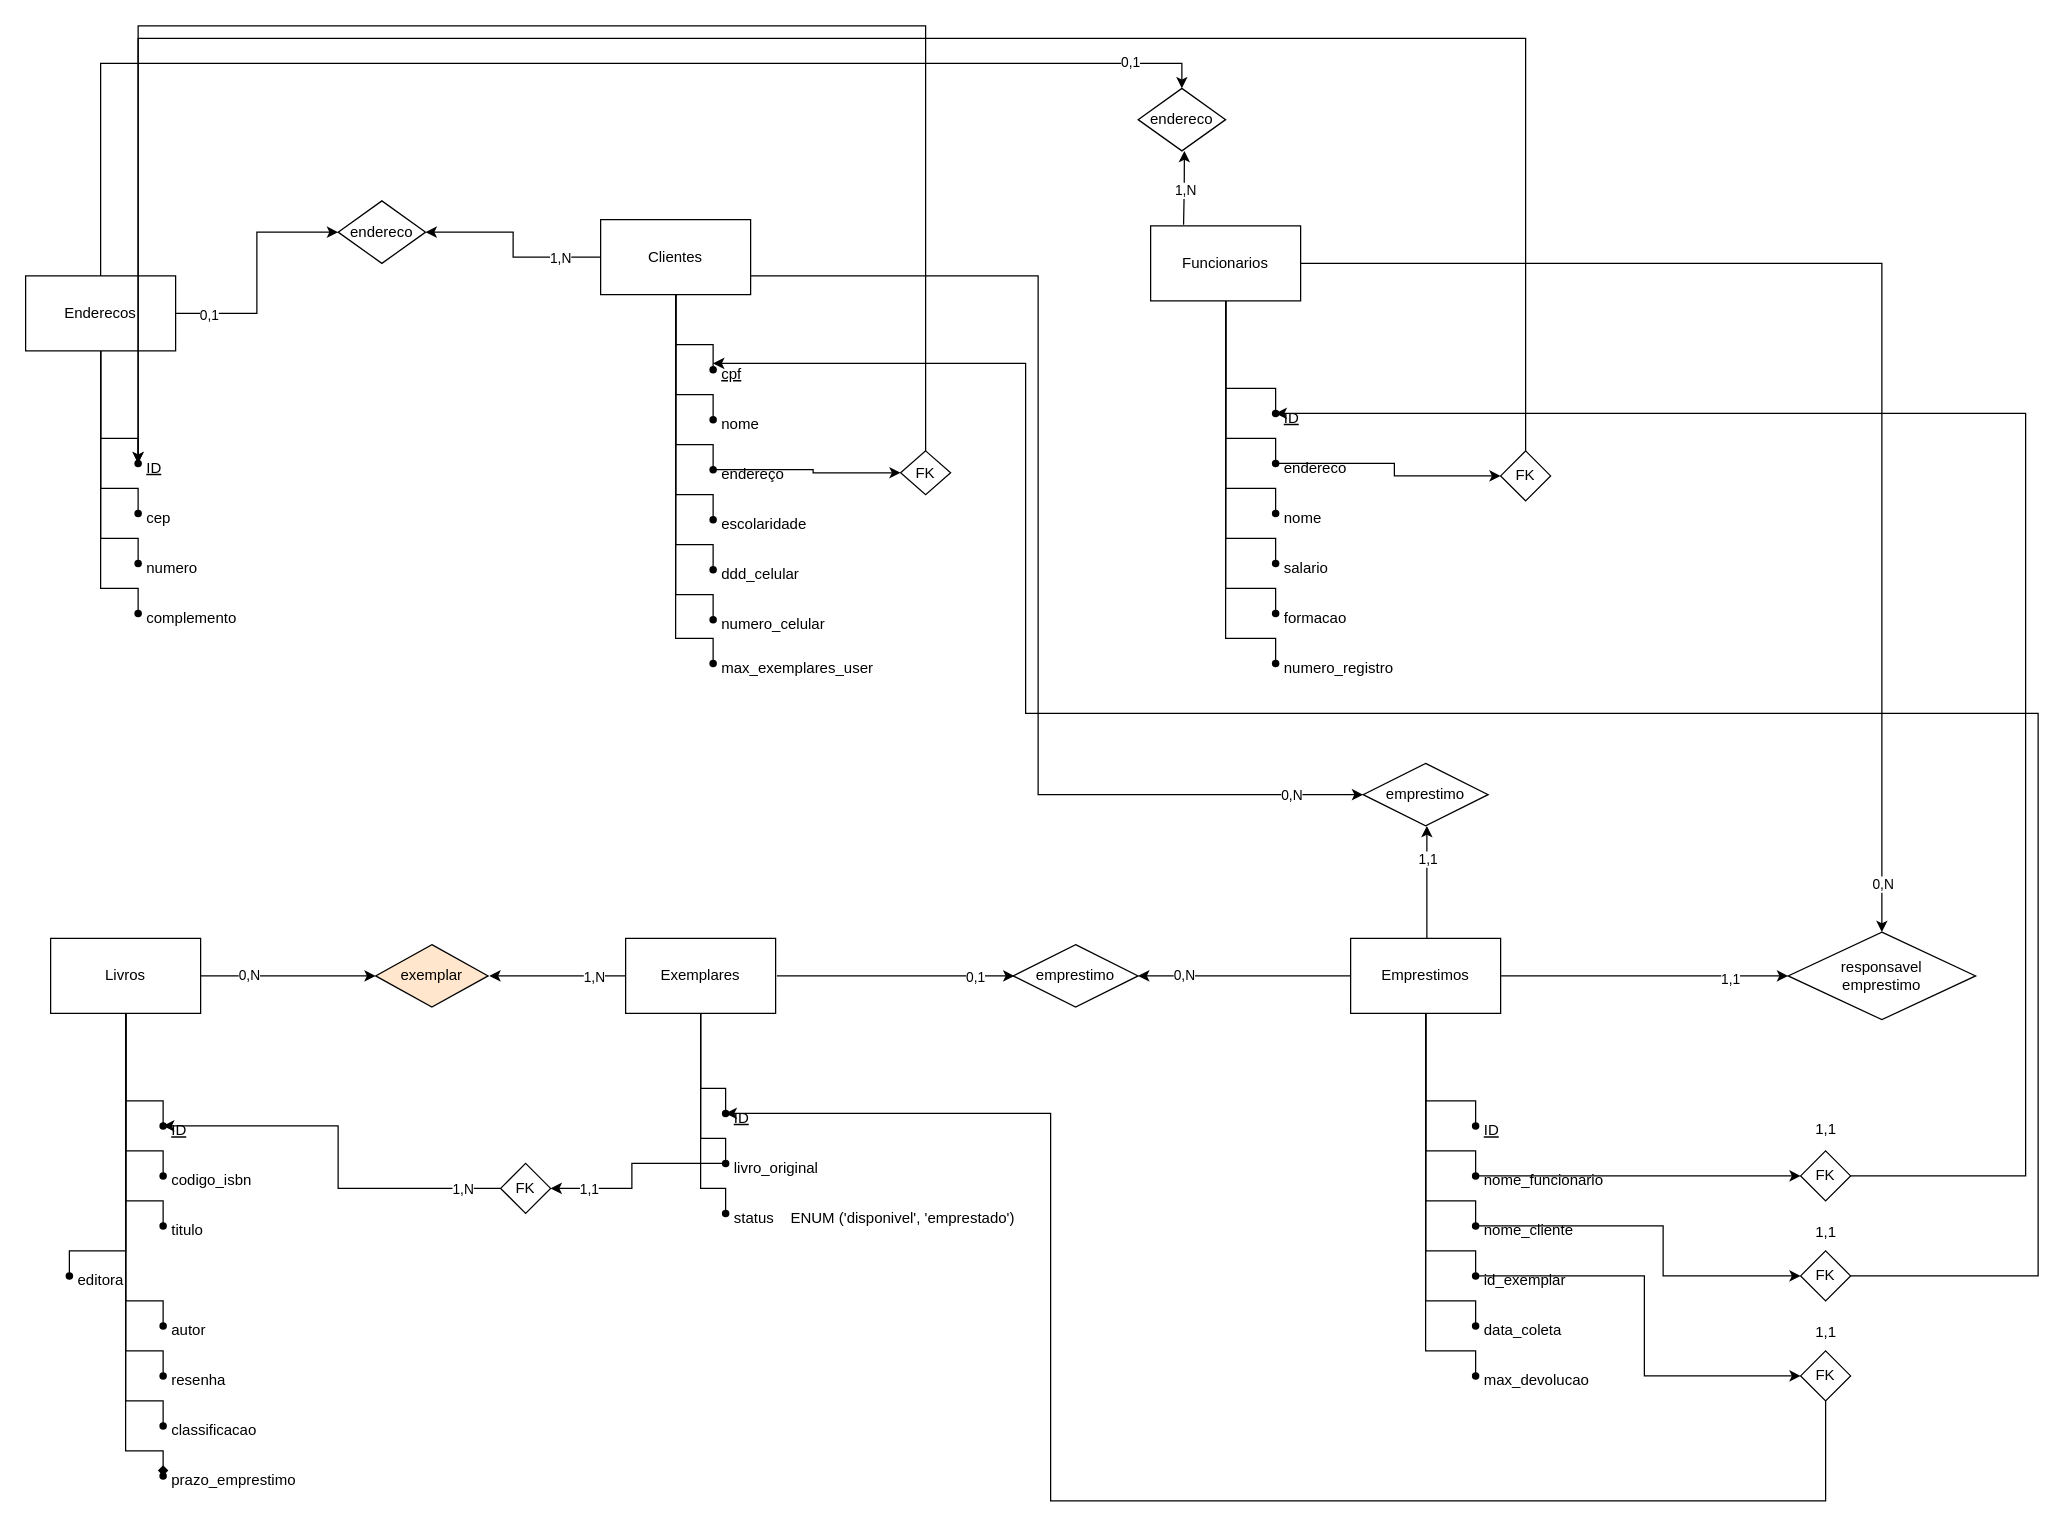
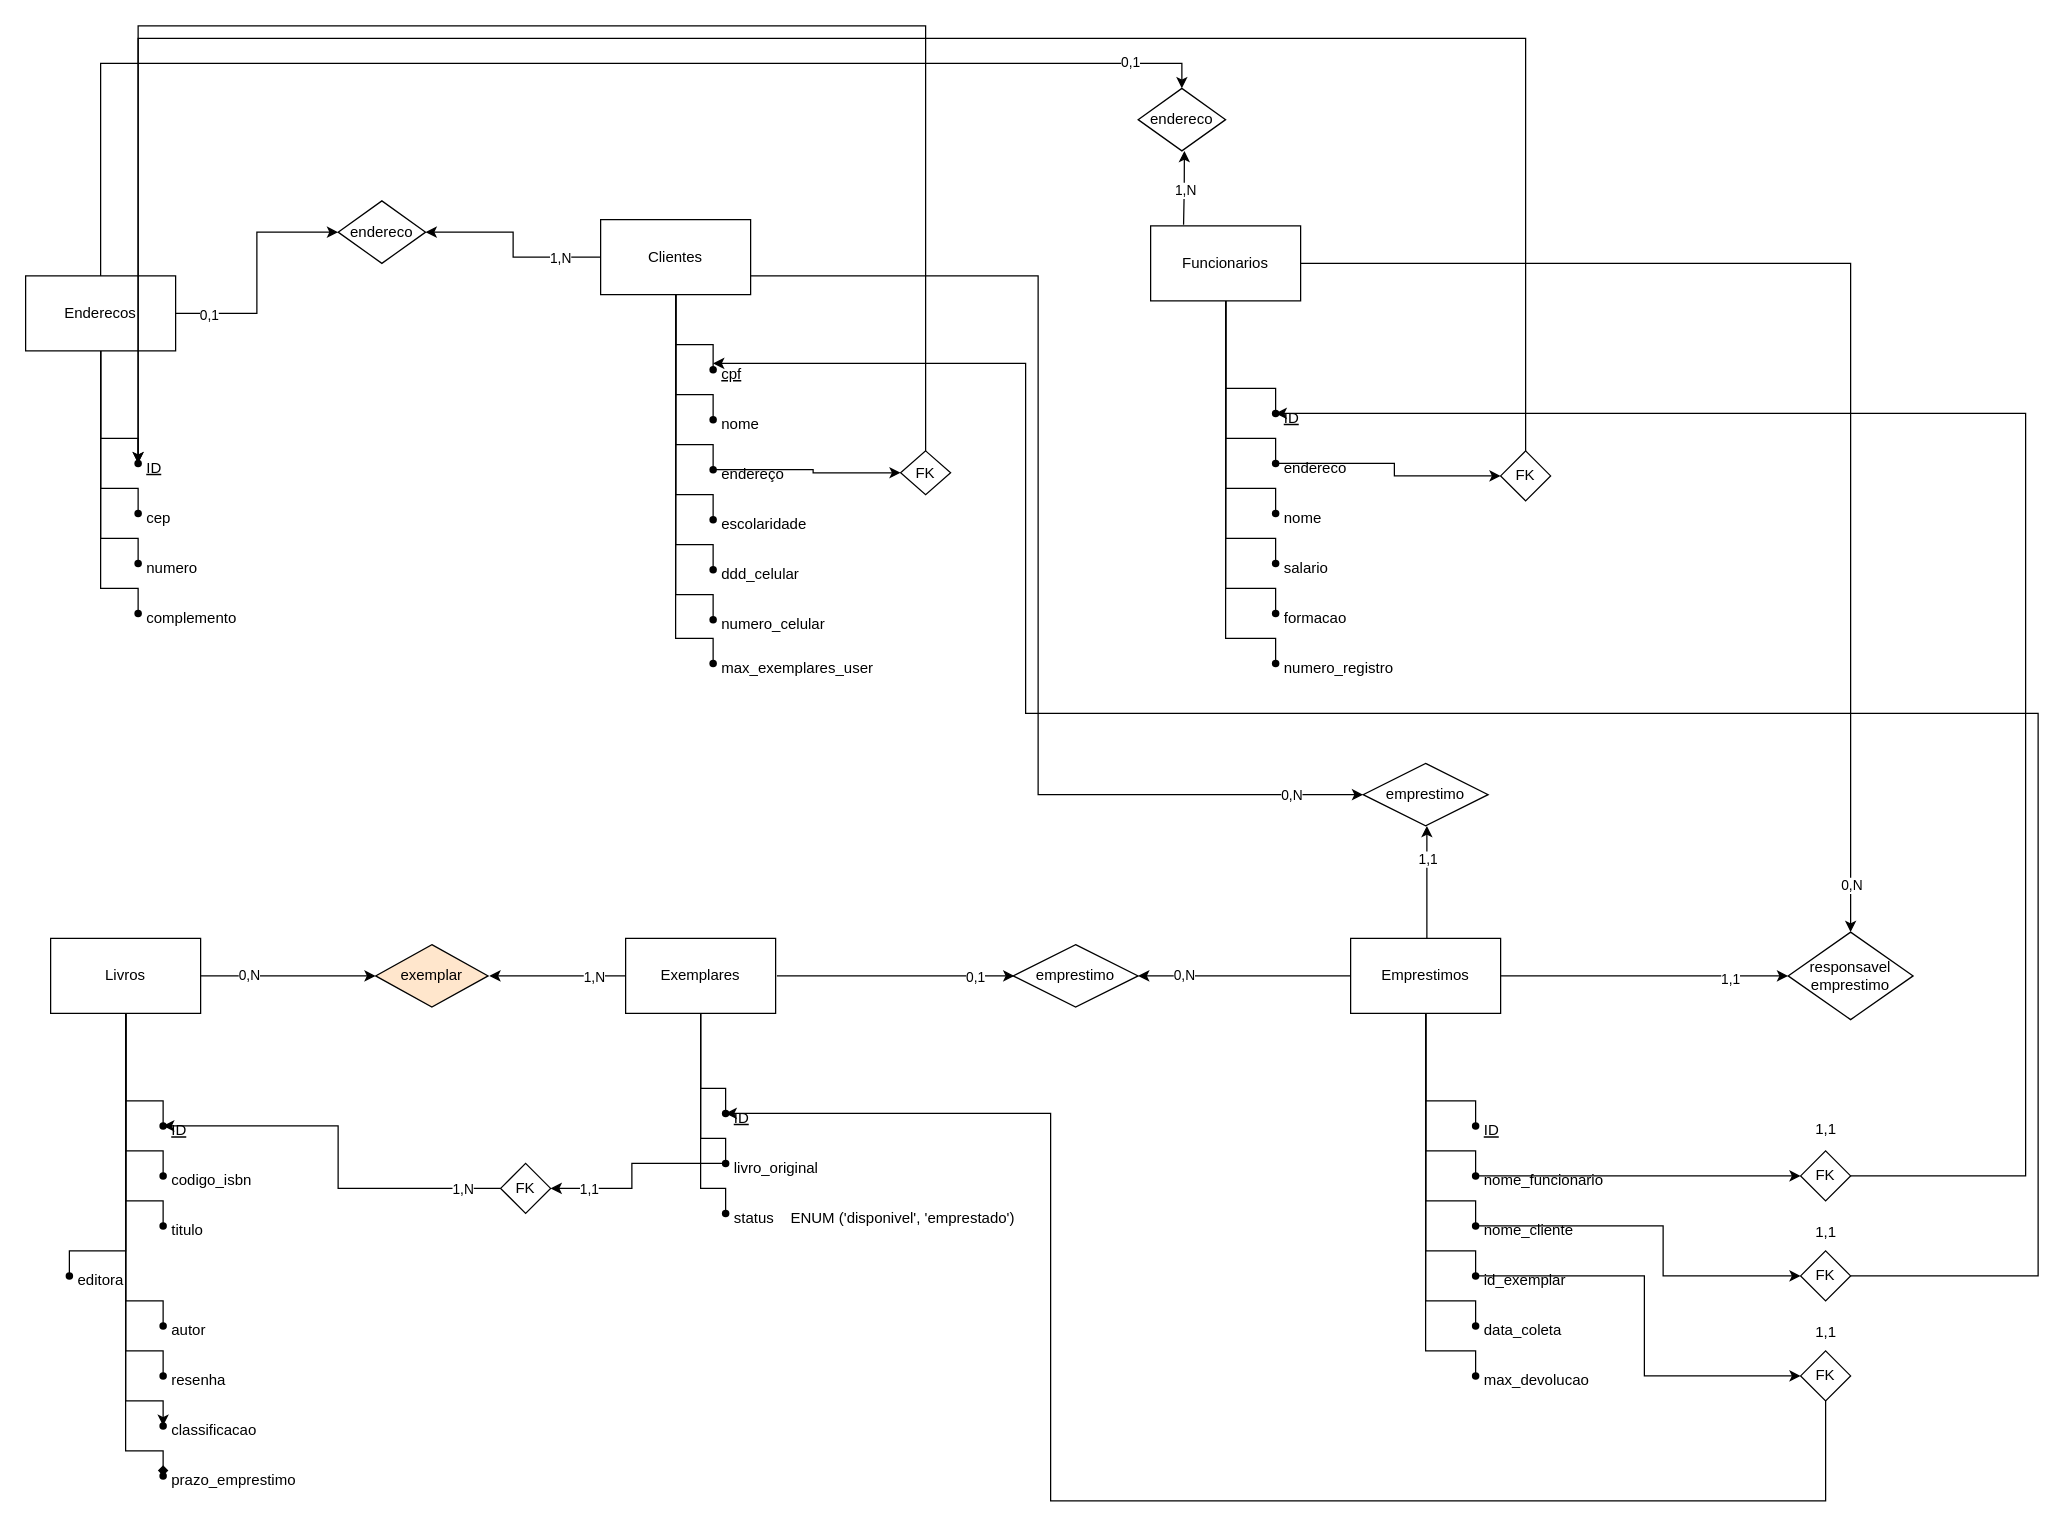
(1882, 976) -> (1851, 976)
(163, 1418) -> (163, 1416)
